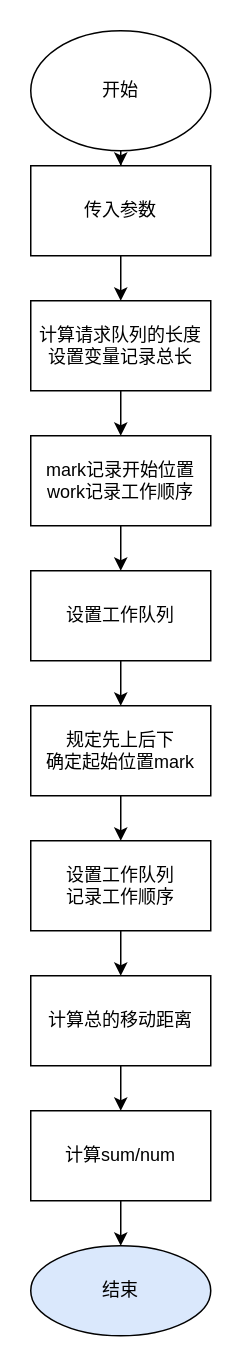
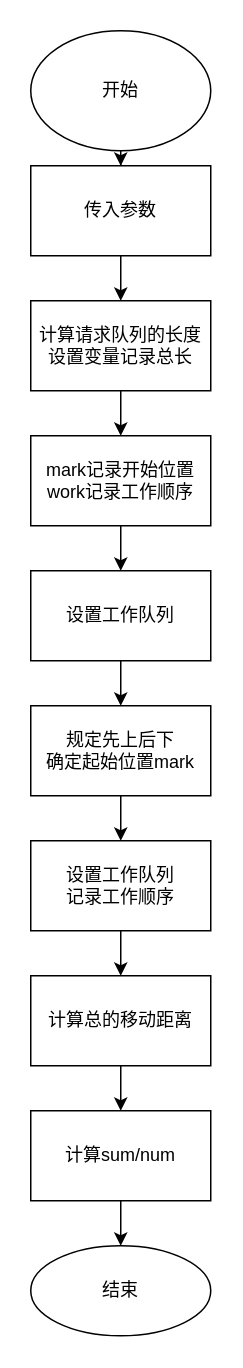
(121, 1291) -> (121, 1291)
